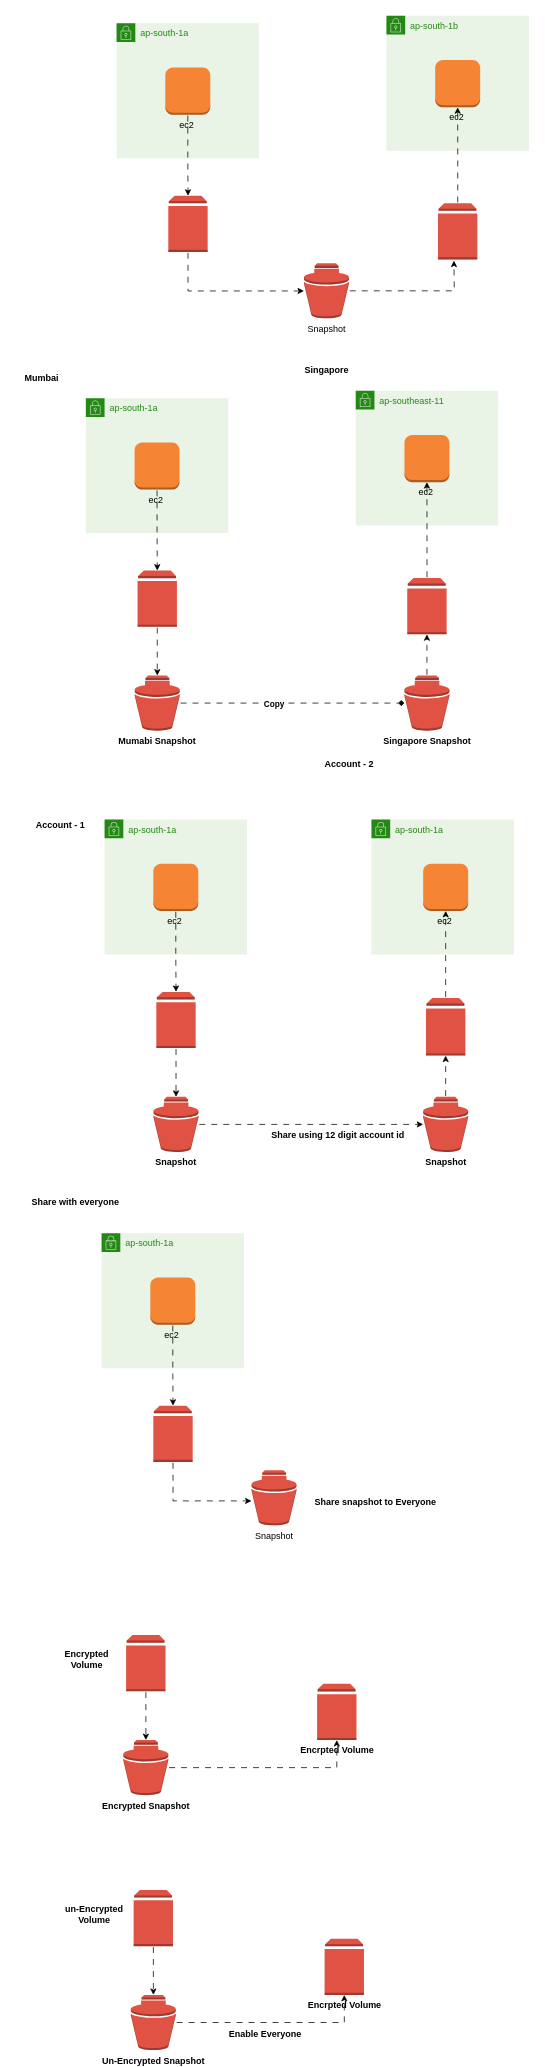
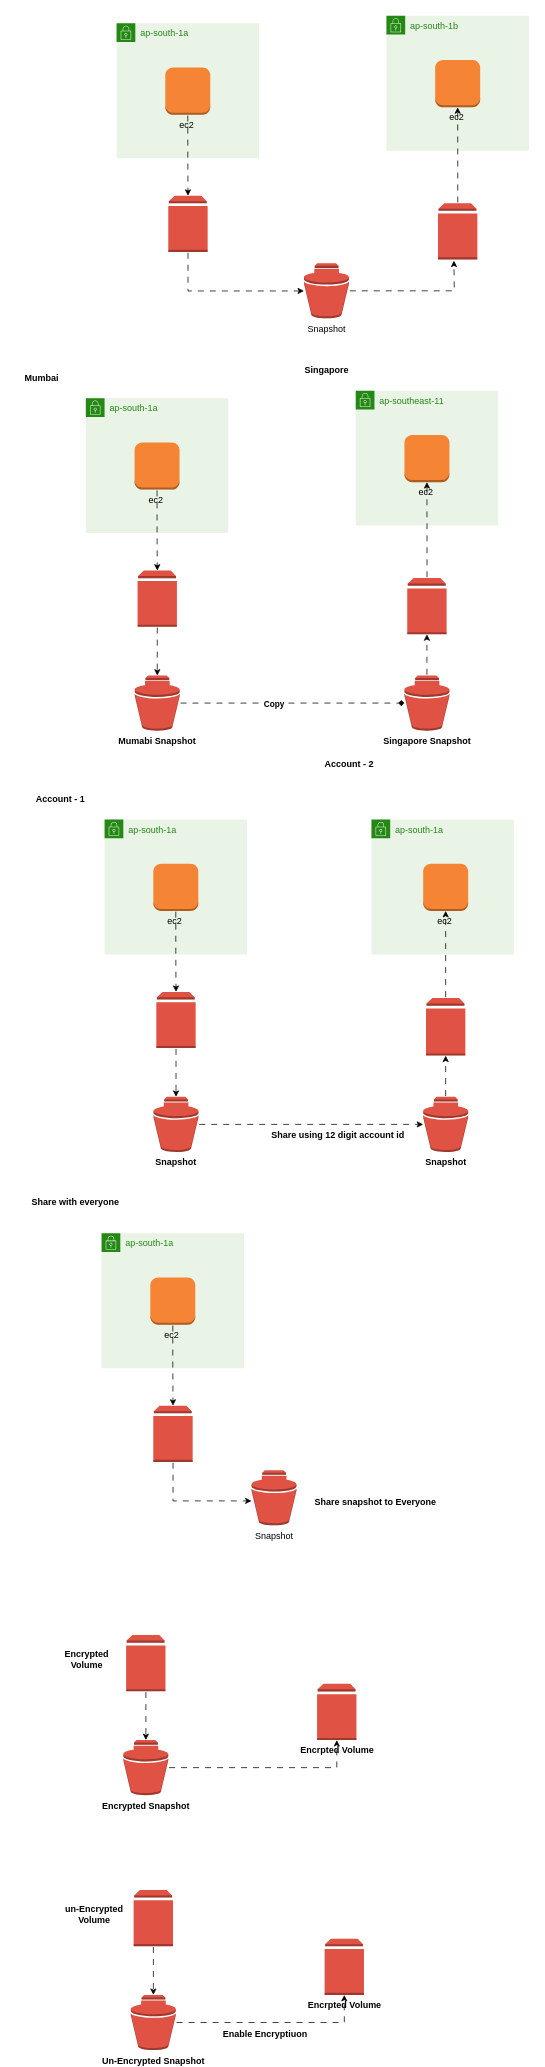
(60, 825) -> (60, 799)
(266, 2035) -> (266, 2035)
